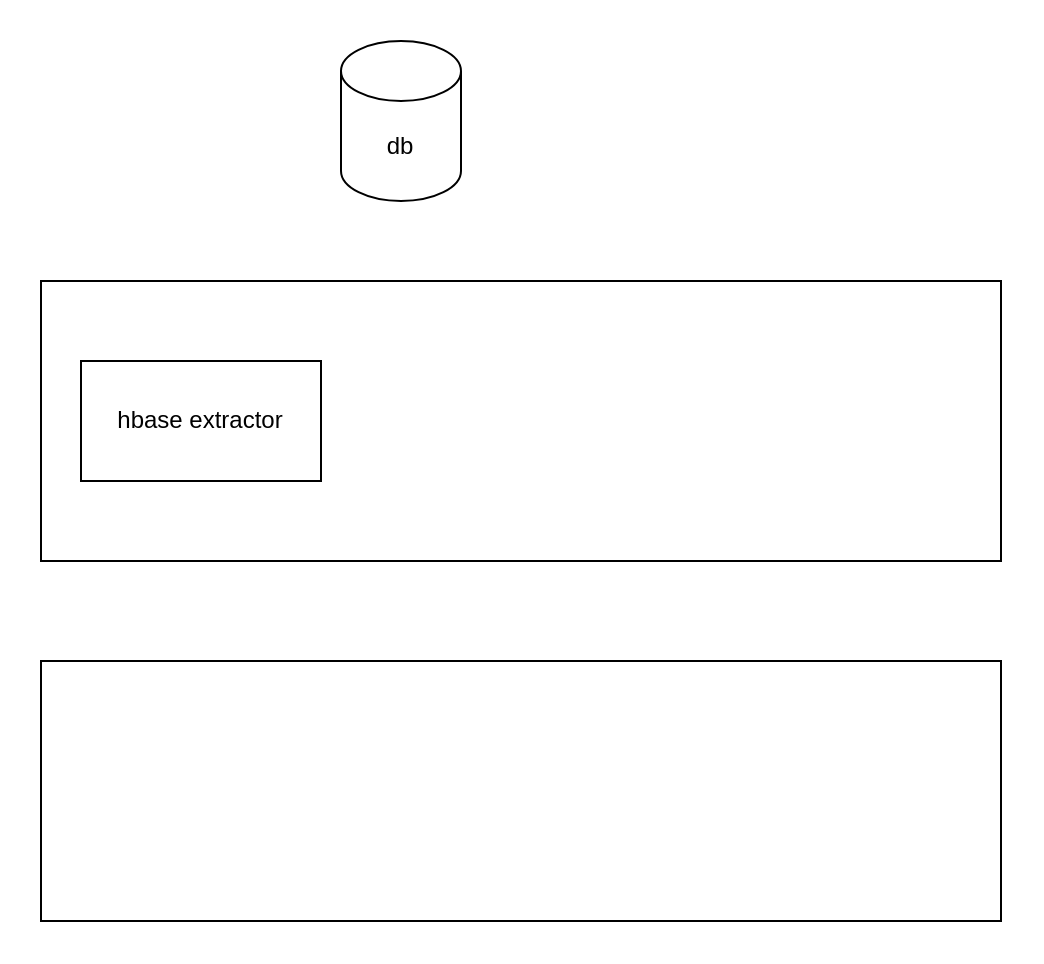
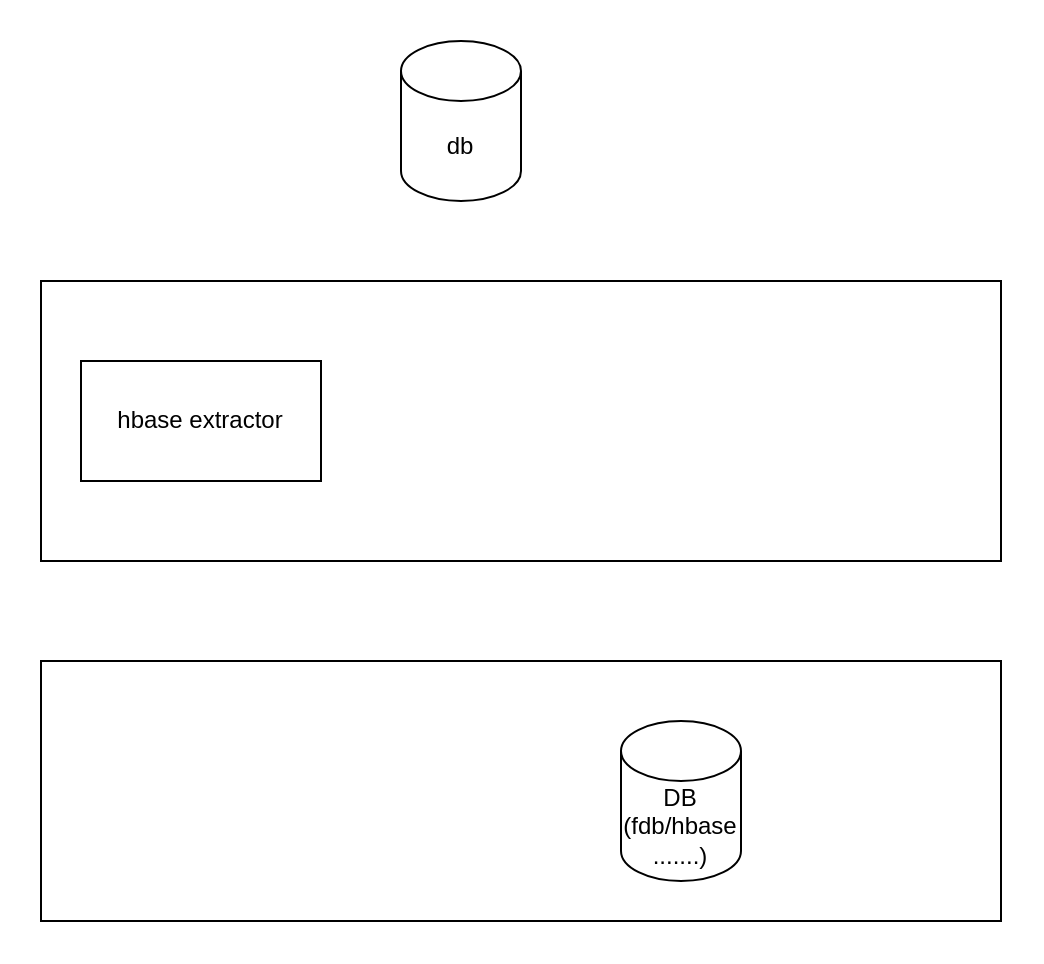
(401, 121) -> (461, 121)
none -> (681, 801)
